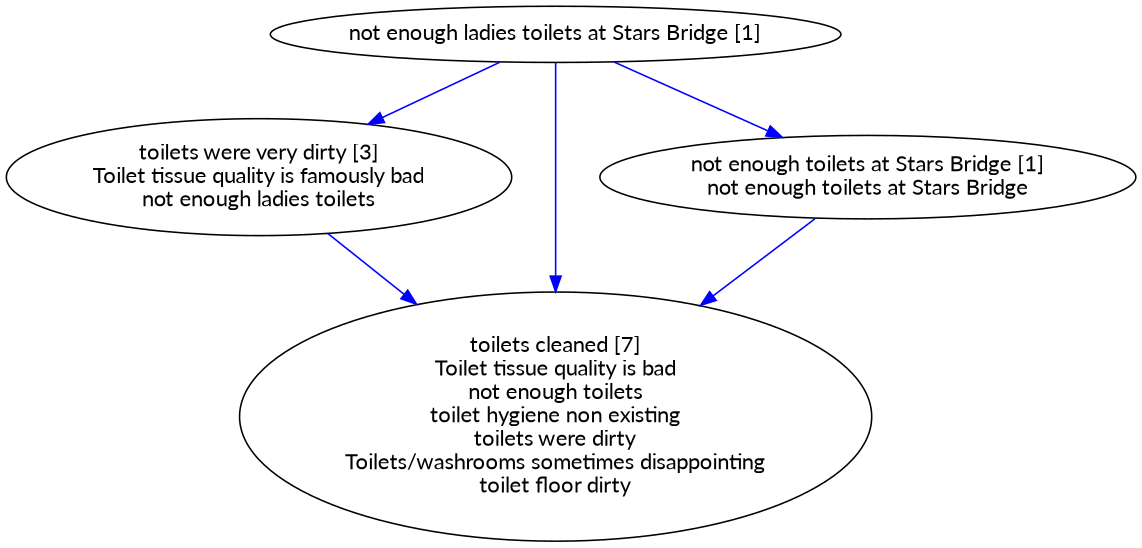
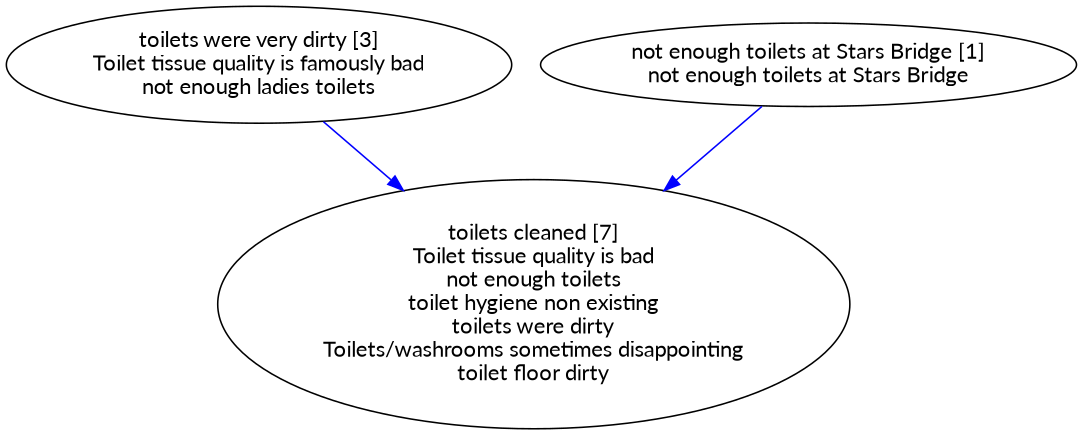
(556, 34) -> none
